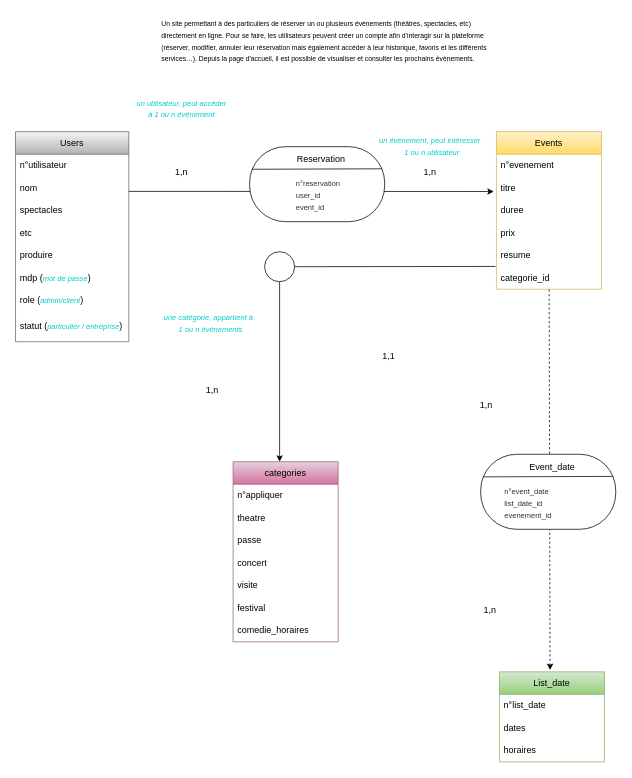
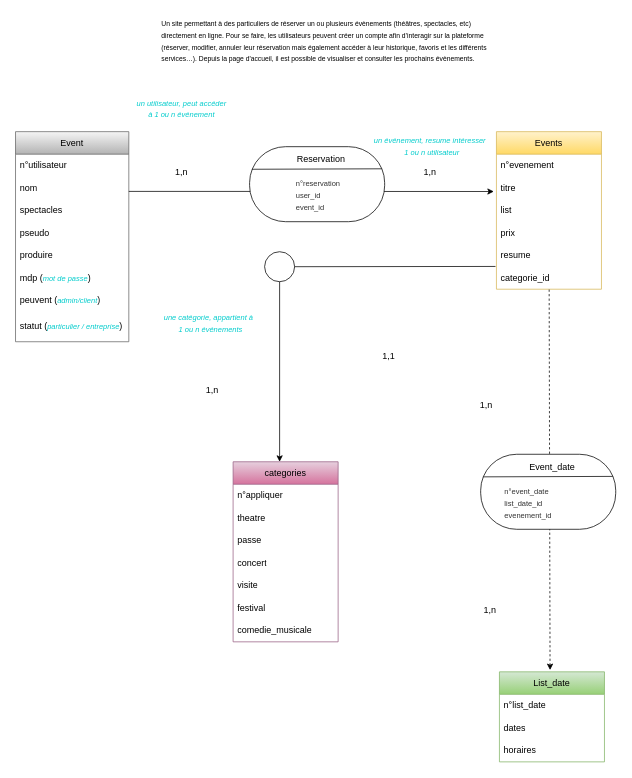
(72, 143) -> (72, 143)
(430, 146) -> (430, 146)
(513, 210) -> (508, 210)
(27, 233) -> (35, 233)
(62, 300) -> (71, 300)
(275, 630) -> (274, 630)
